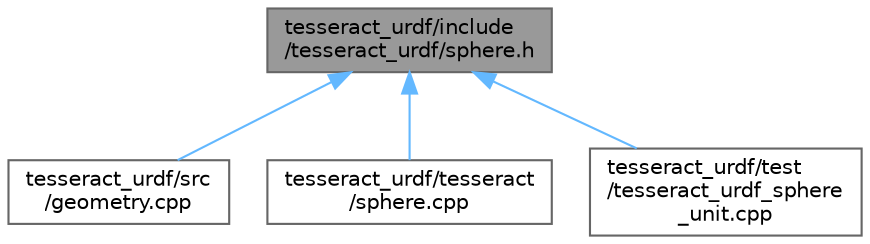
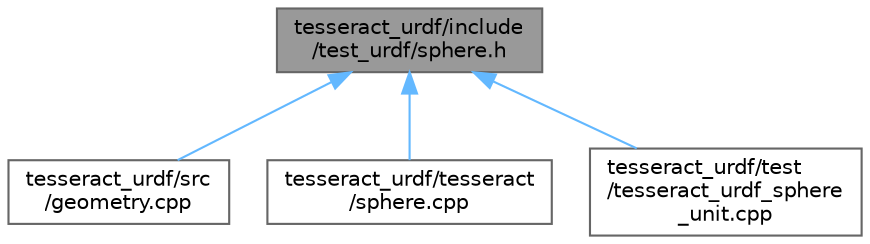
(410, 40) -> (410, 40)
